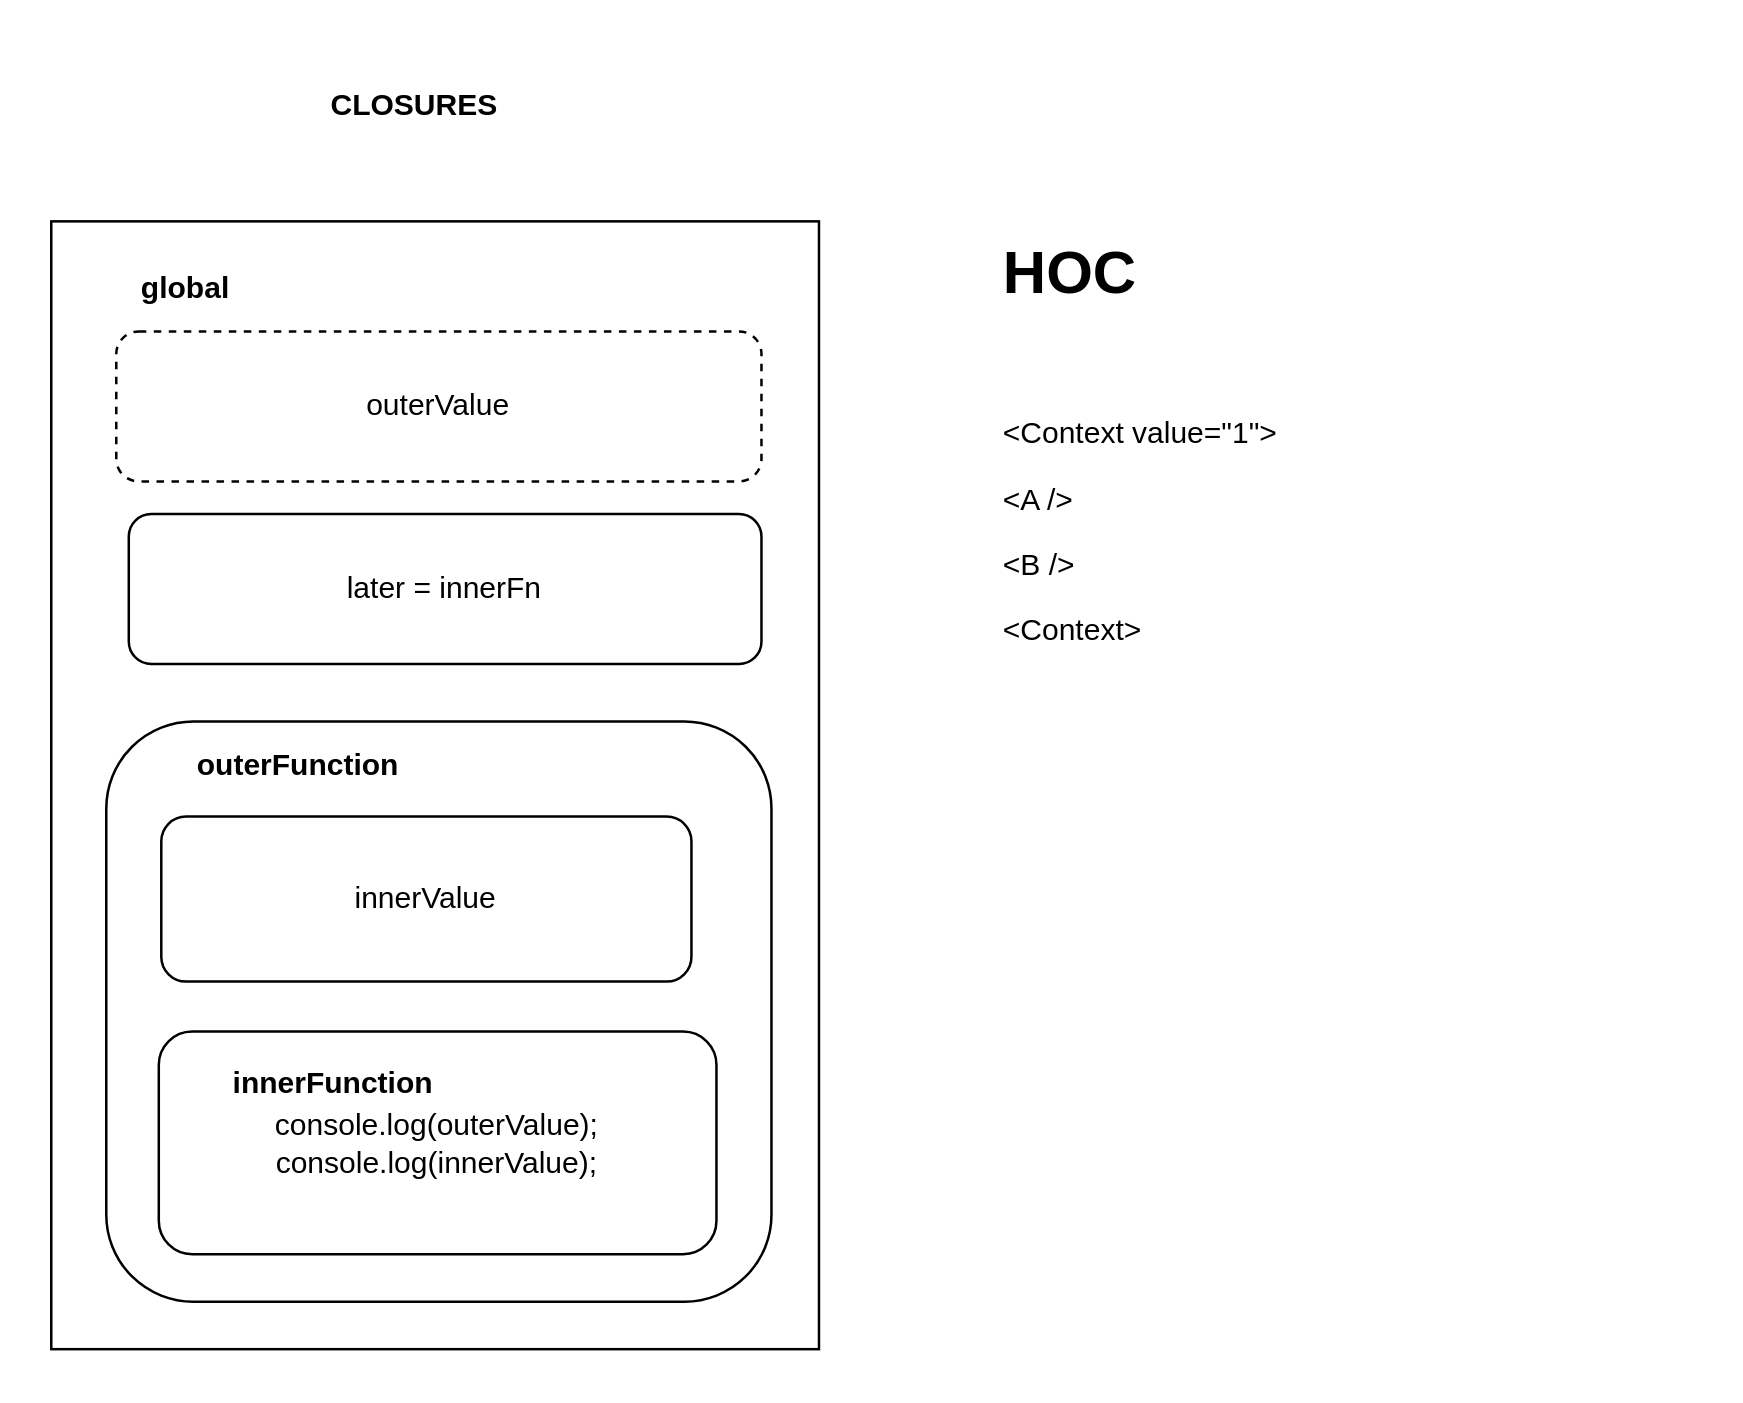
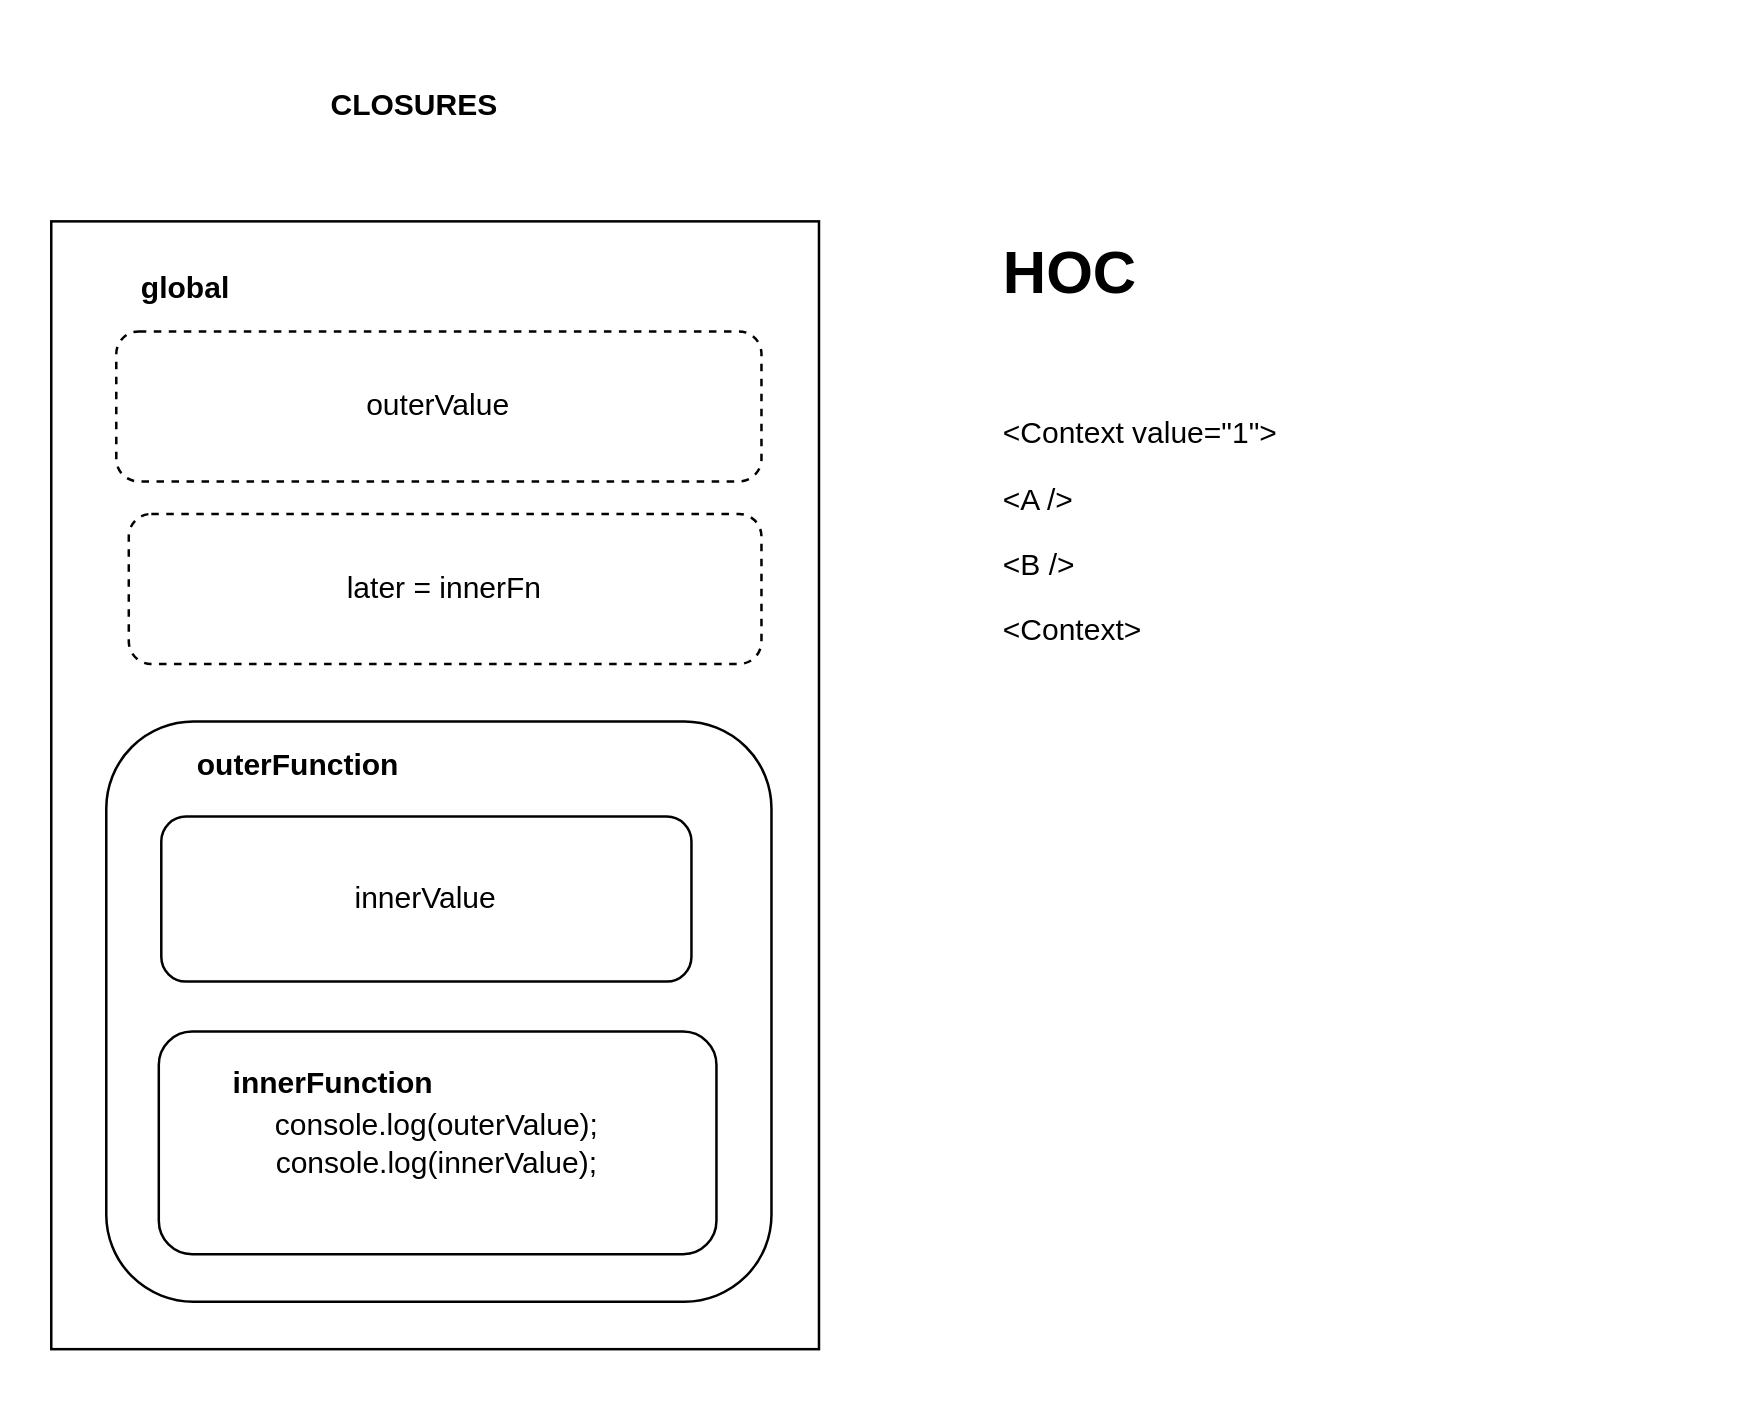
(445, 589) -> (445, 589)
